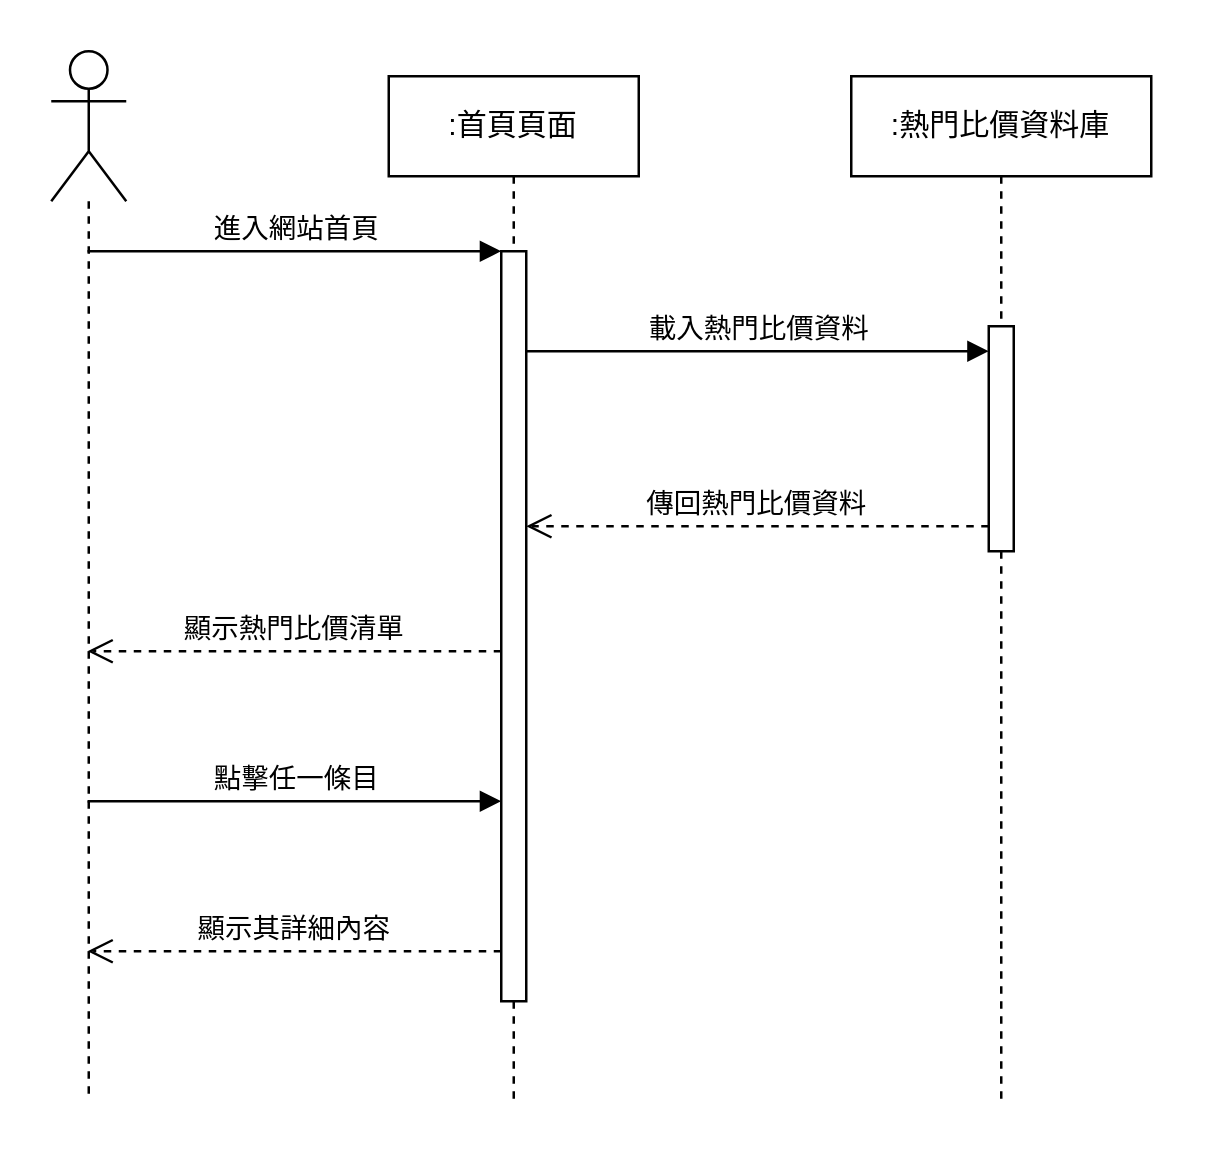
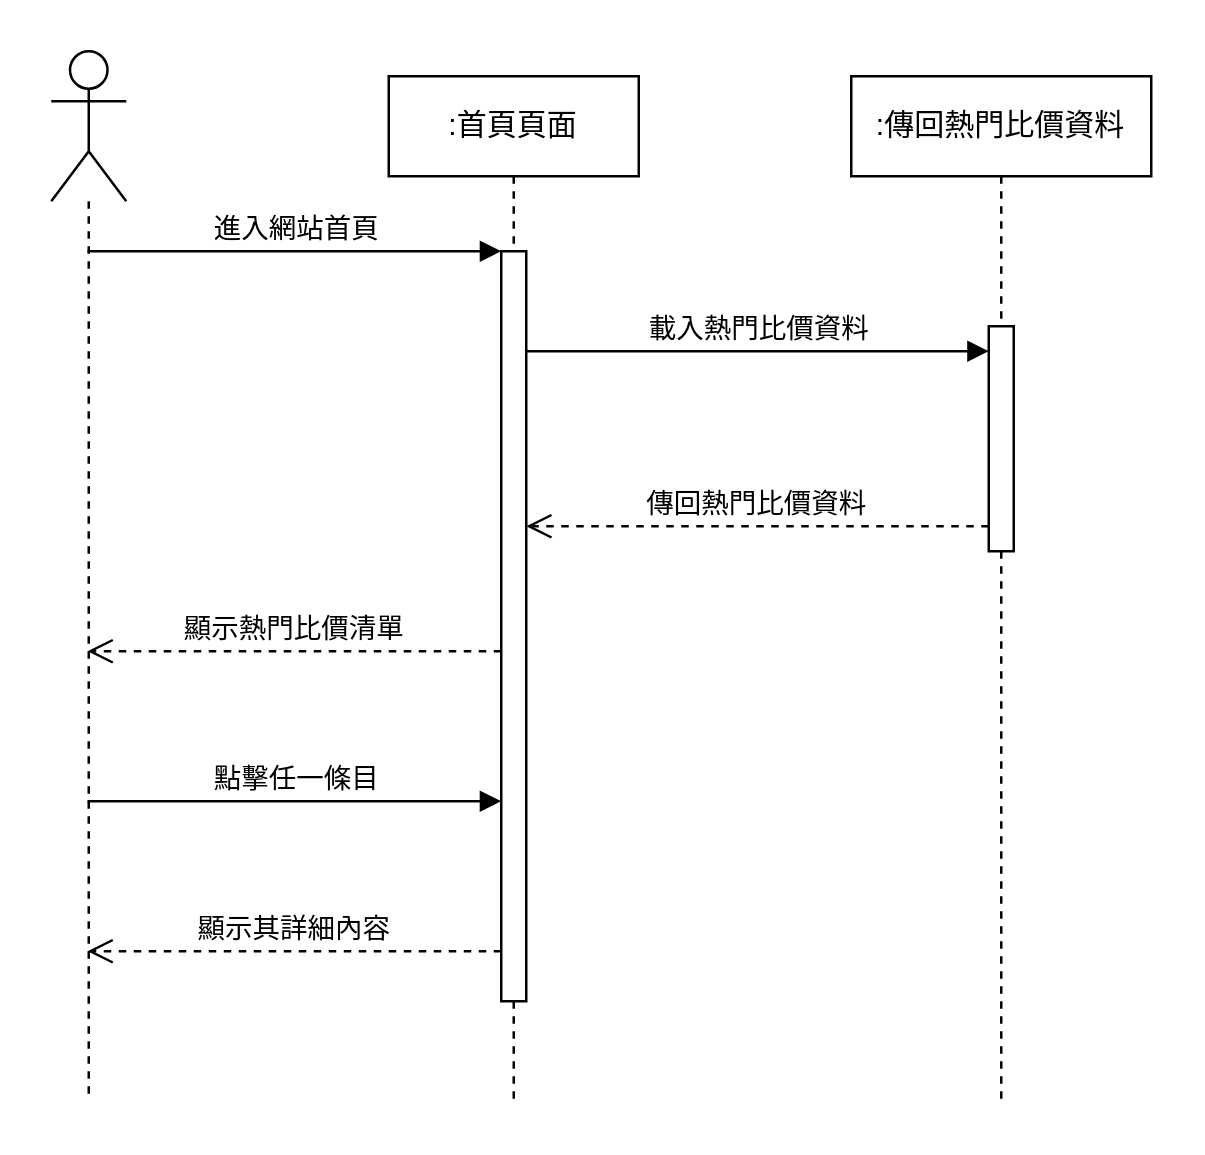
(1001, 126) -> (1001, 126)
